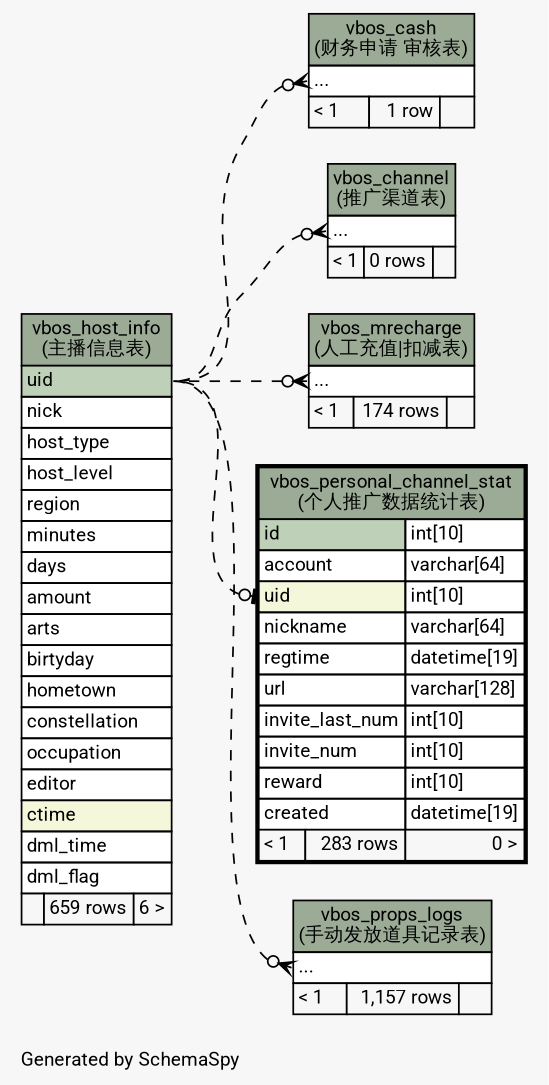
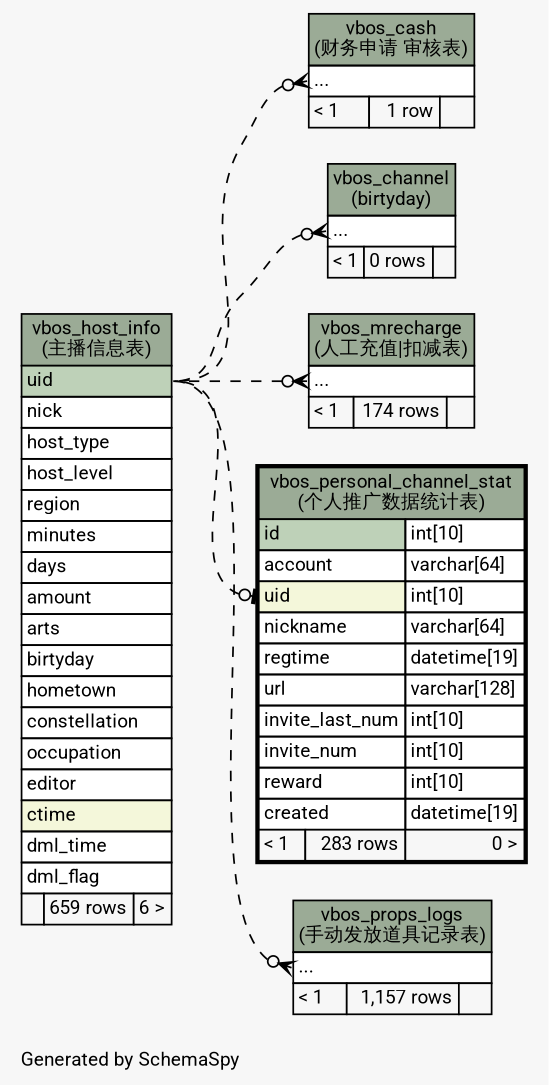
(392, 199) -> (392, 199)
